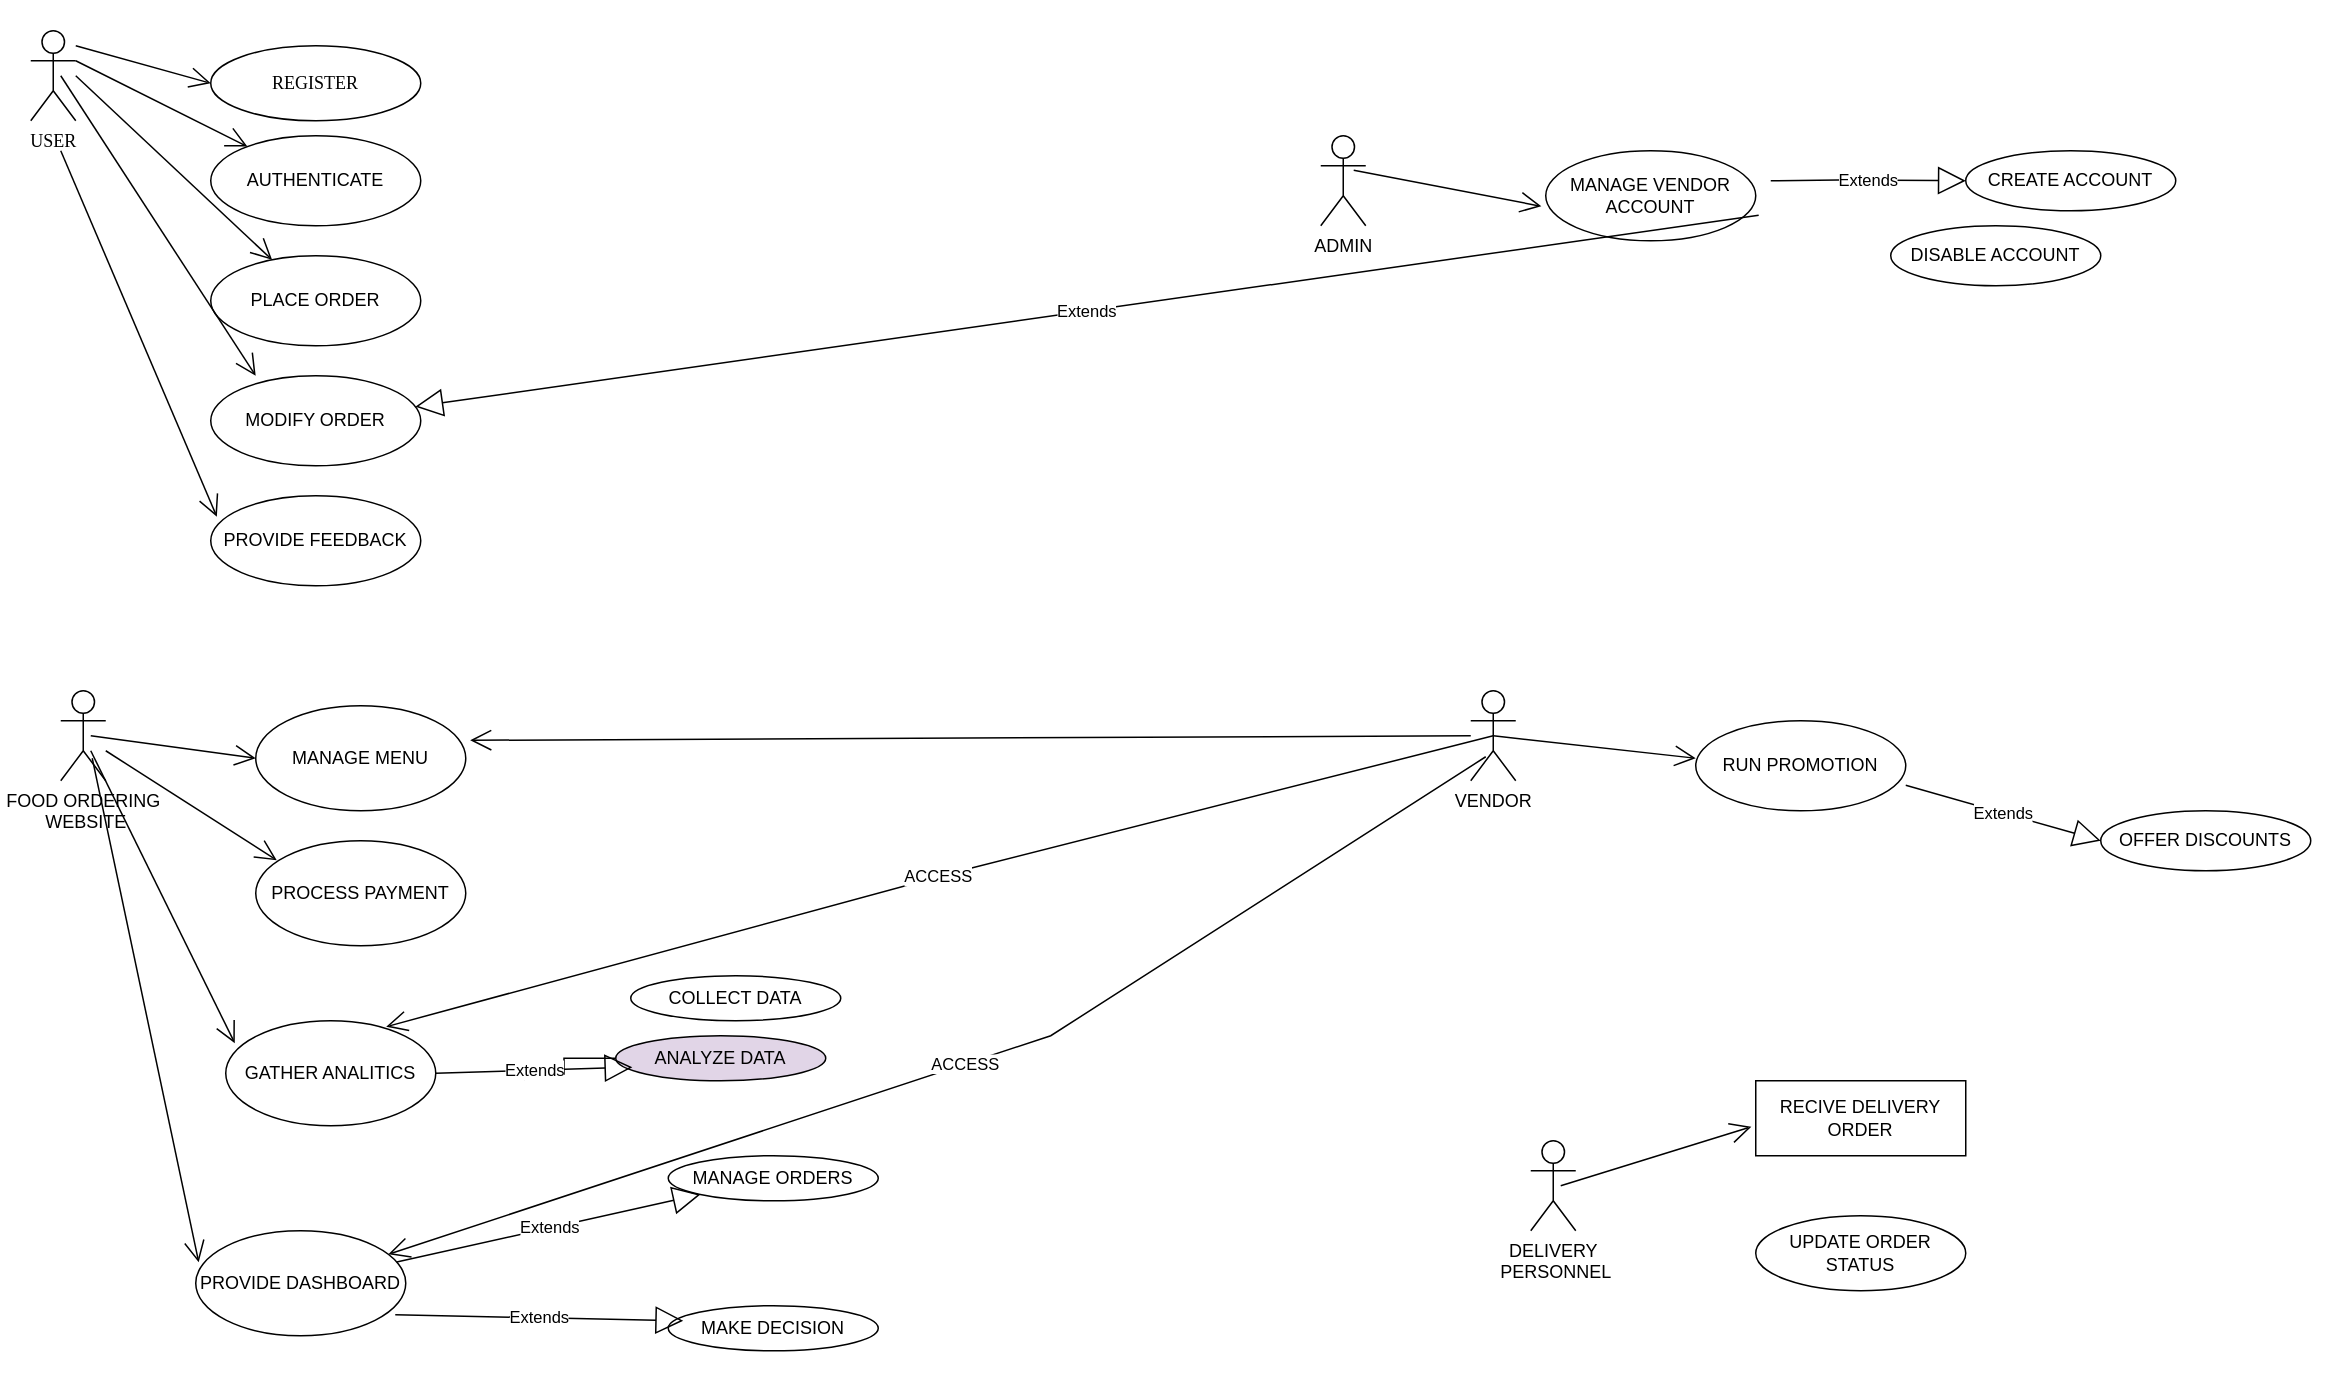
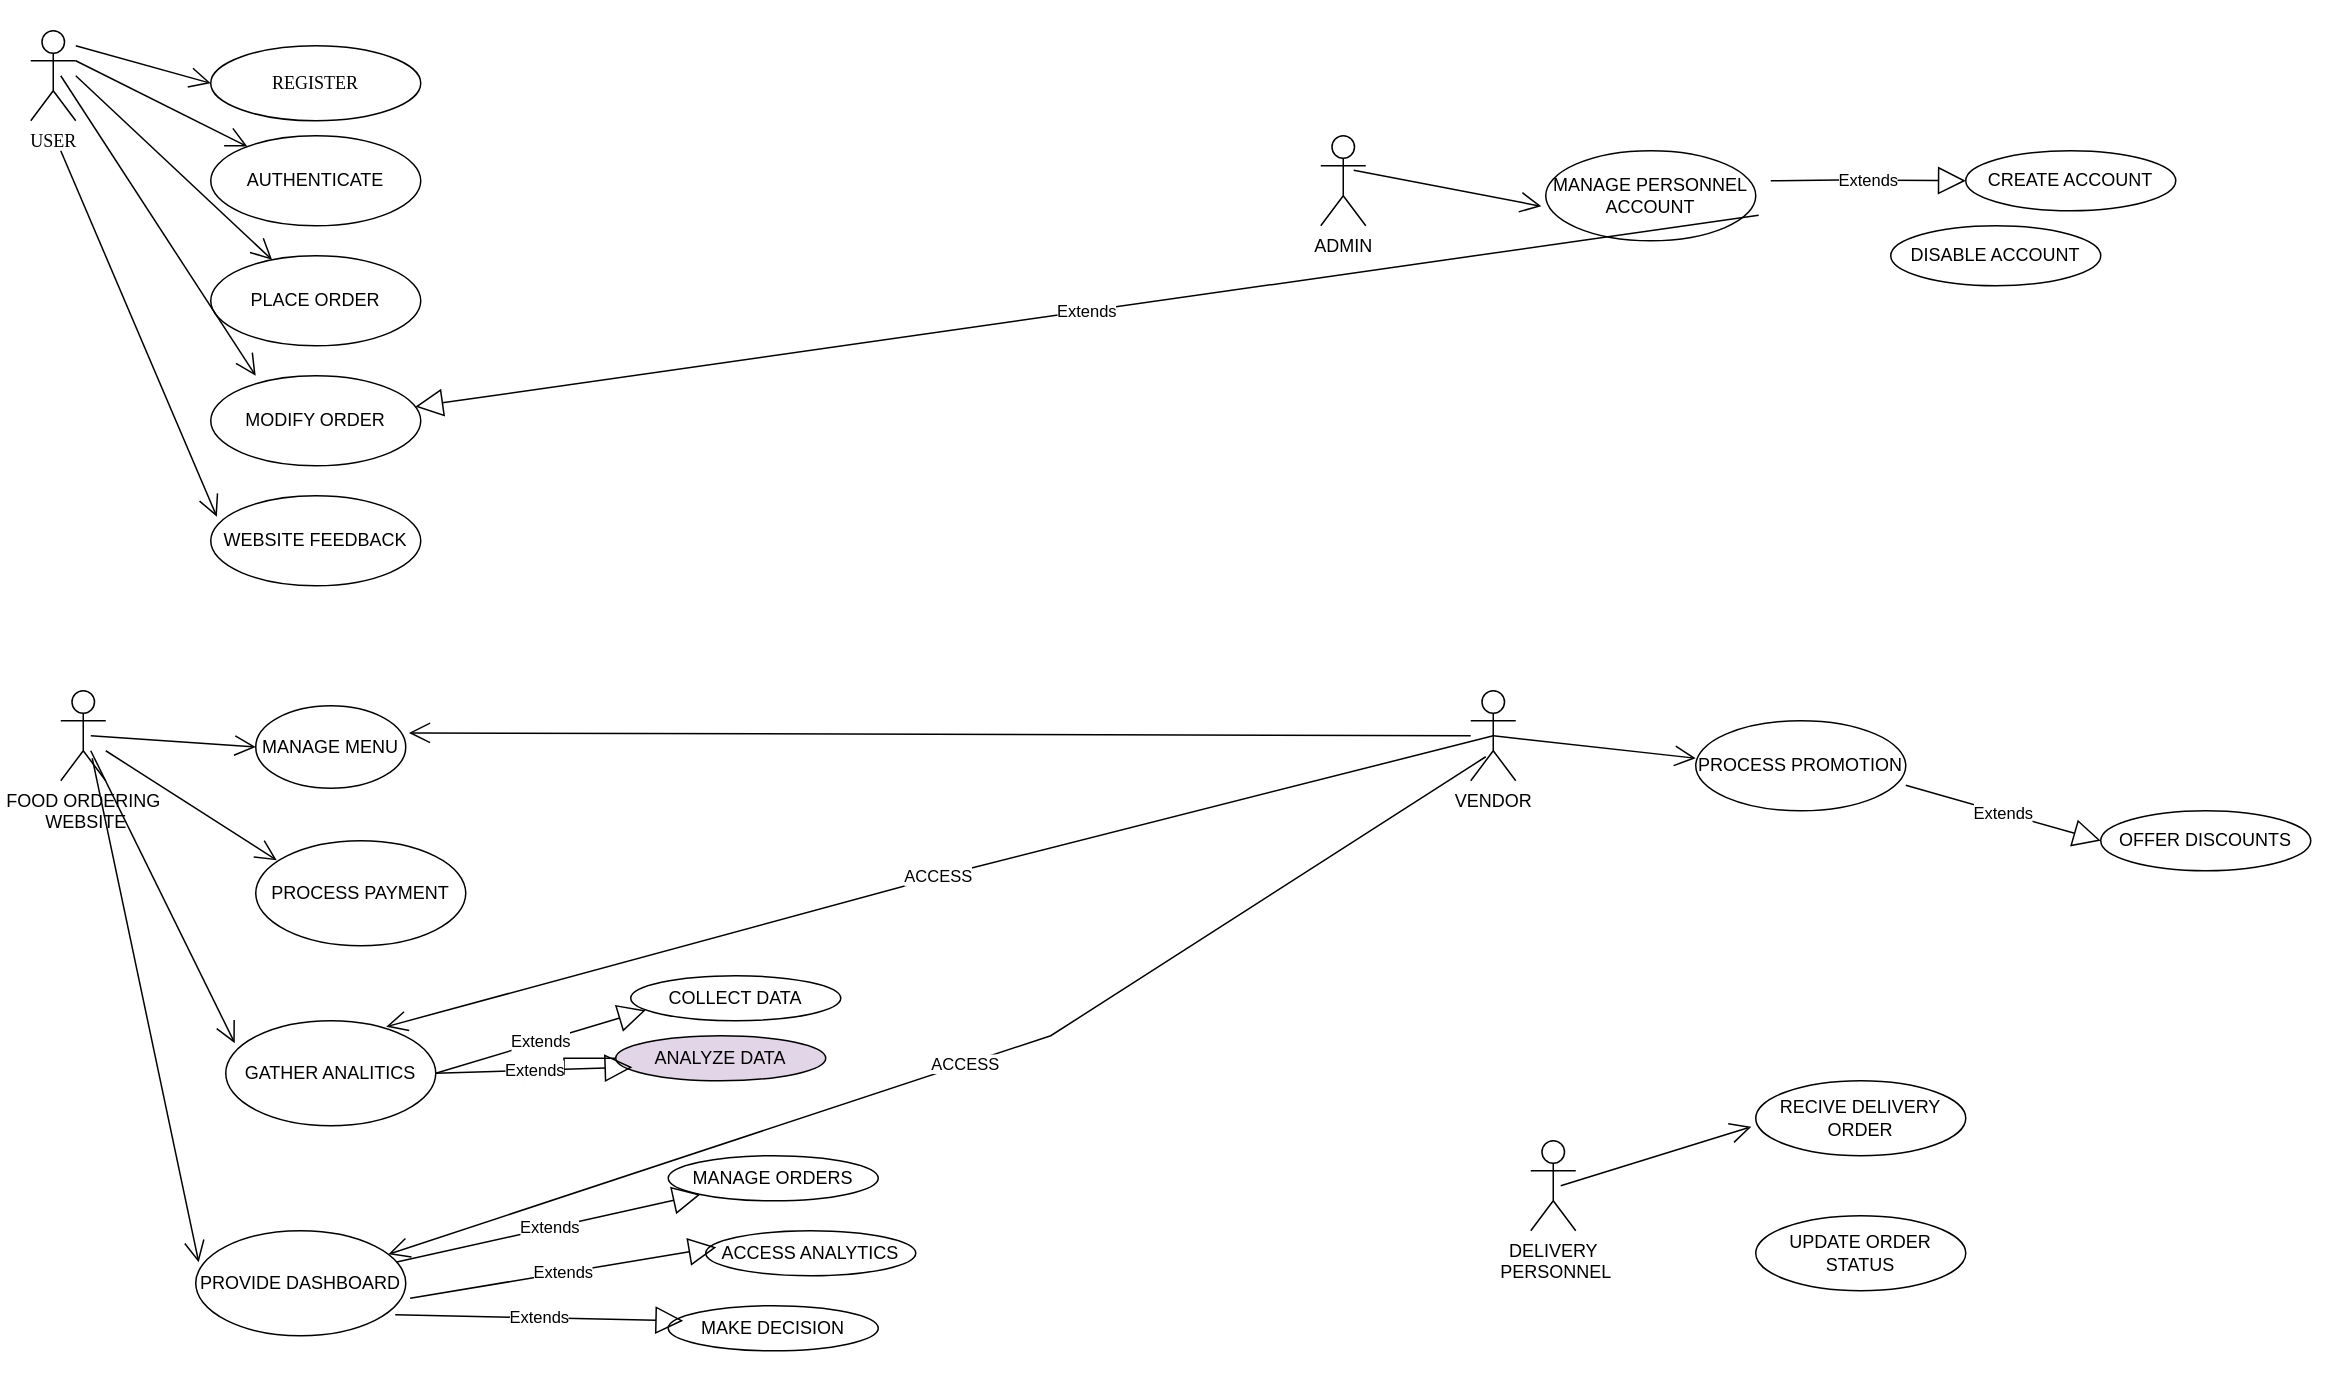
(1651, 196) -> (1651, 196)
(316, 541) -> (316, 541)
(361, 758) -> (331, 747)
(1801, 766) -> (1801, 766)
none -> (531, 1045)
(1861, 1118) -> (1861, 1118)
none -> (811, 1253)
none -> (549, 1275)
